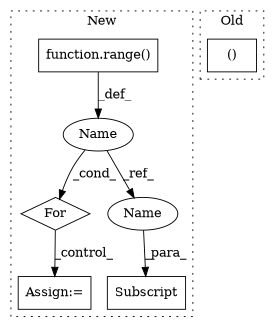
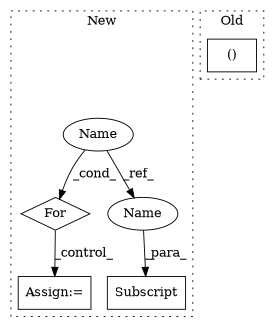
(98, 55) -> none
